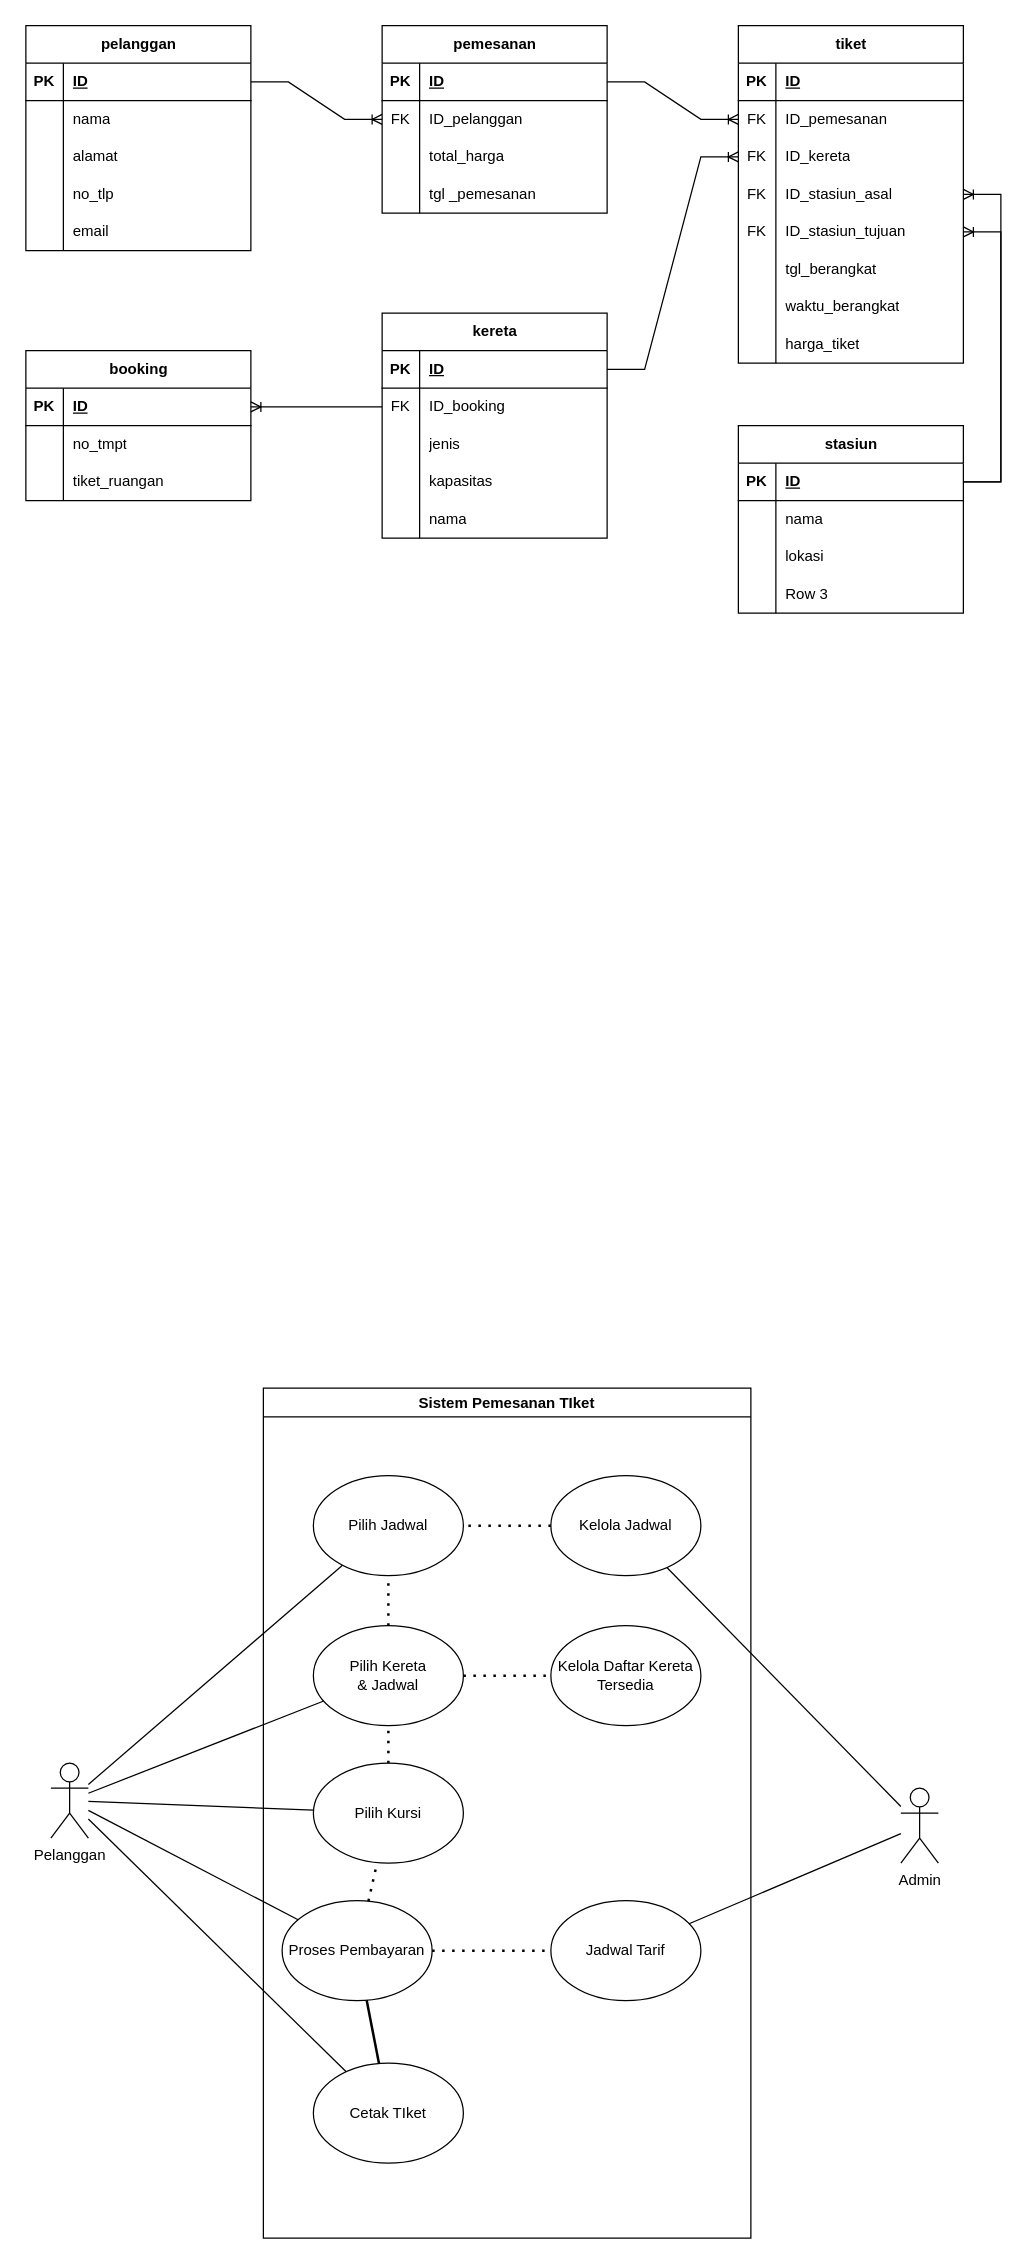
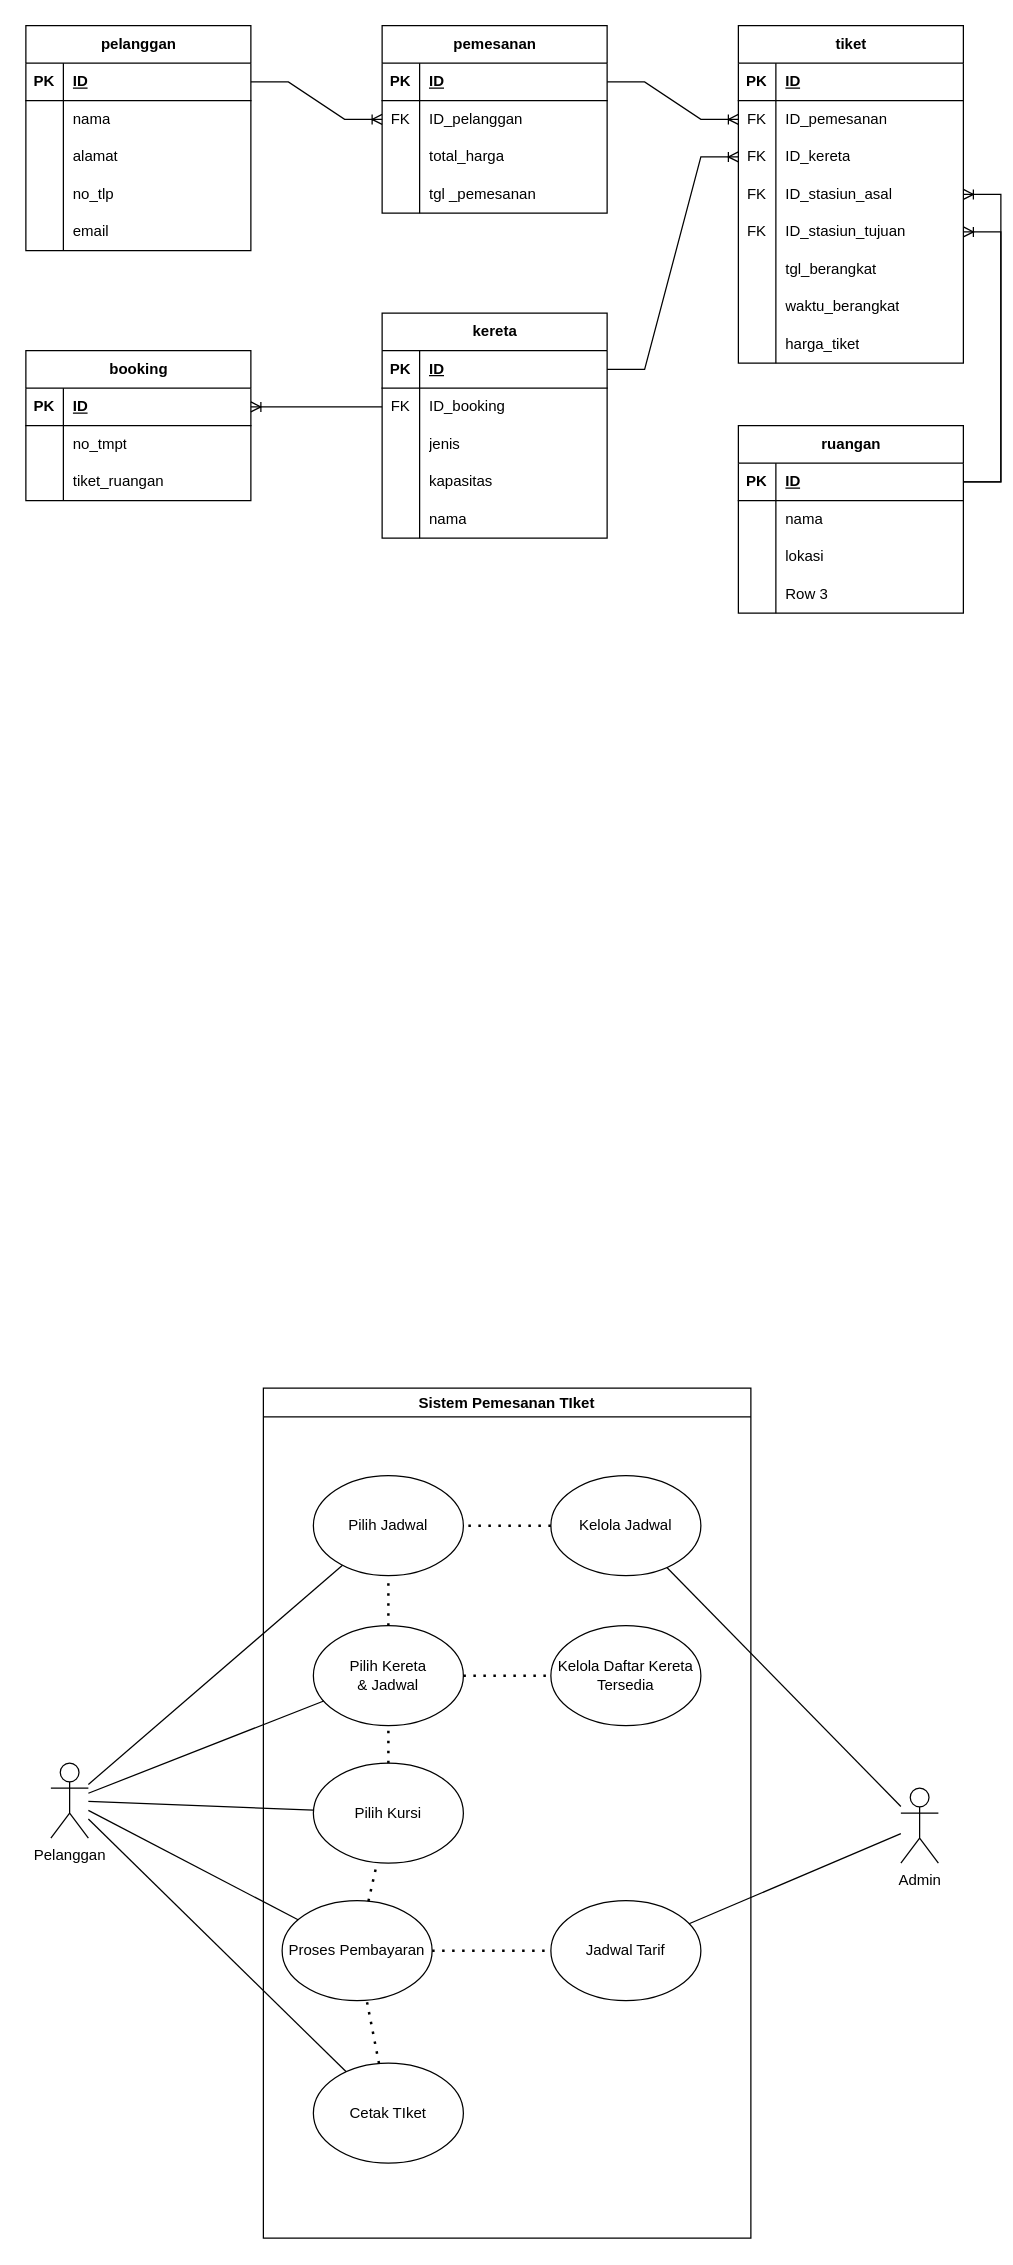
(851, 444) -> (851, 444)
(372, 2031) -> (372, 2031)
